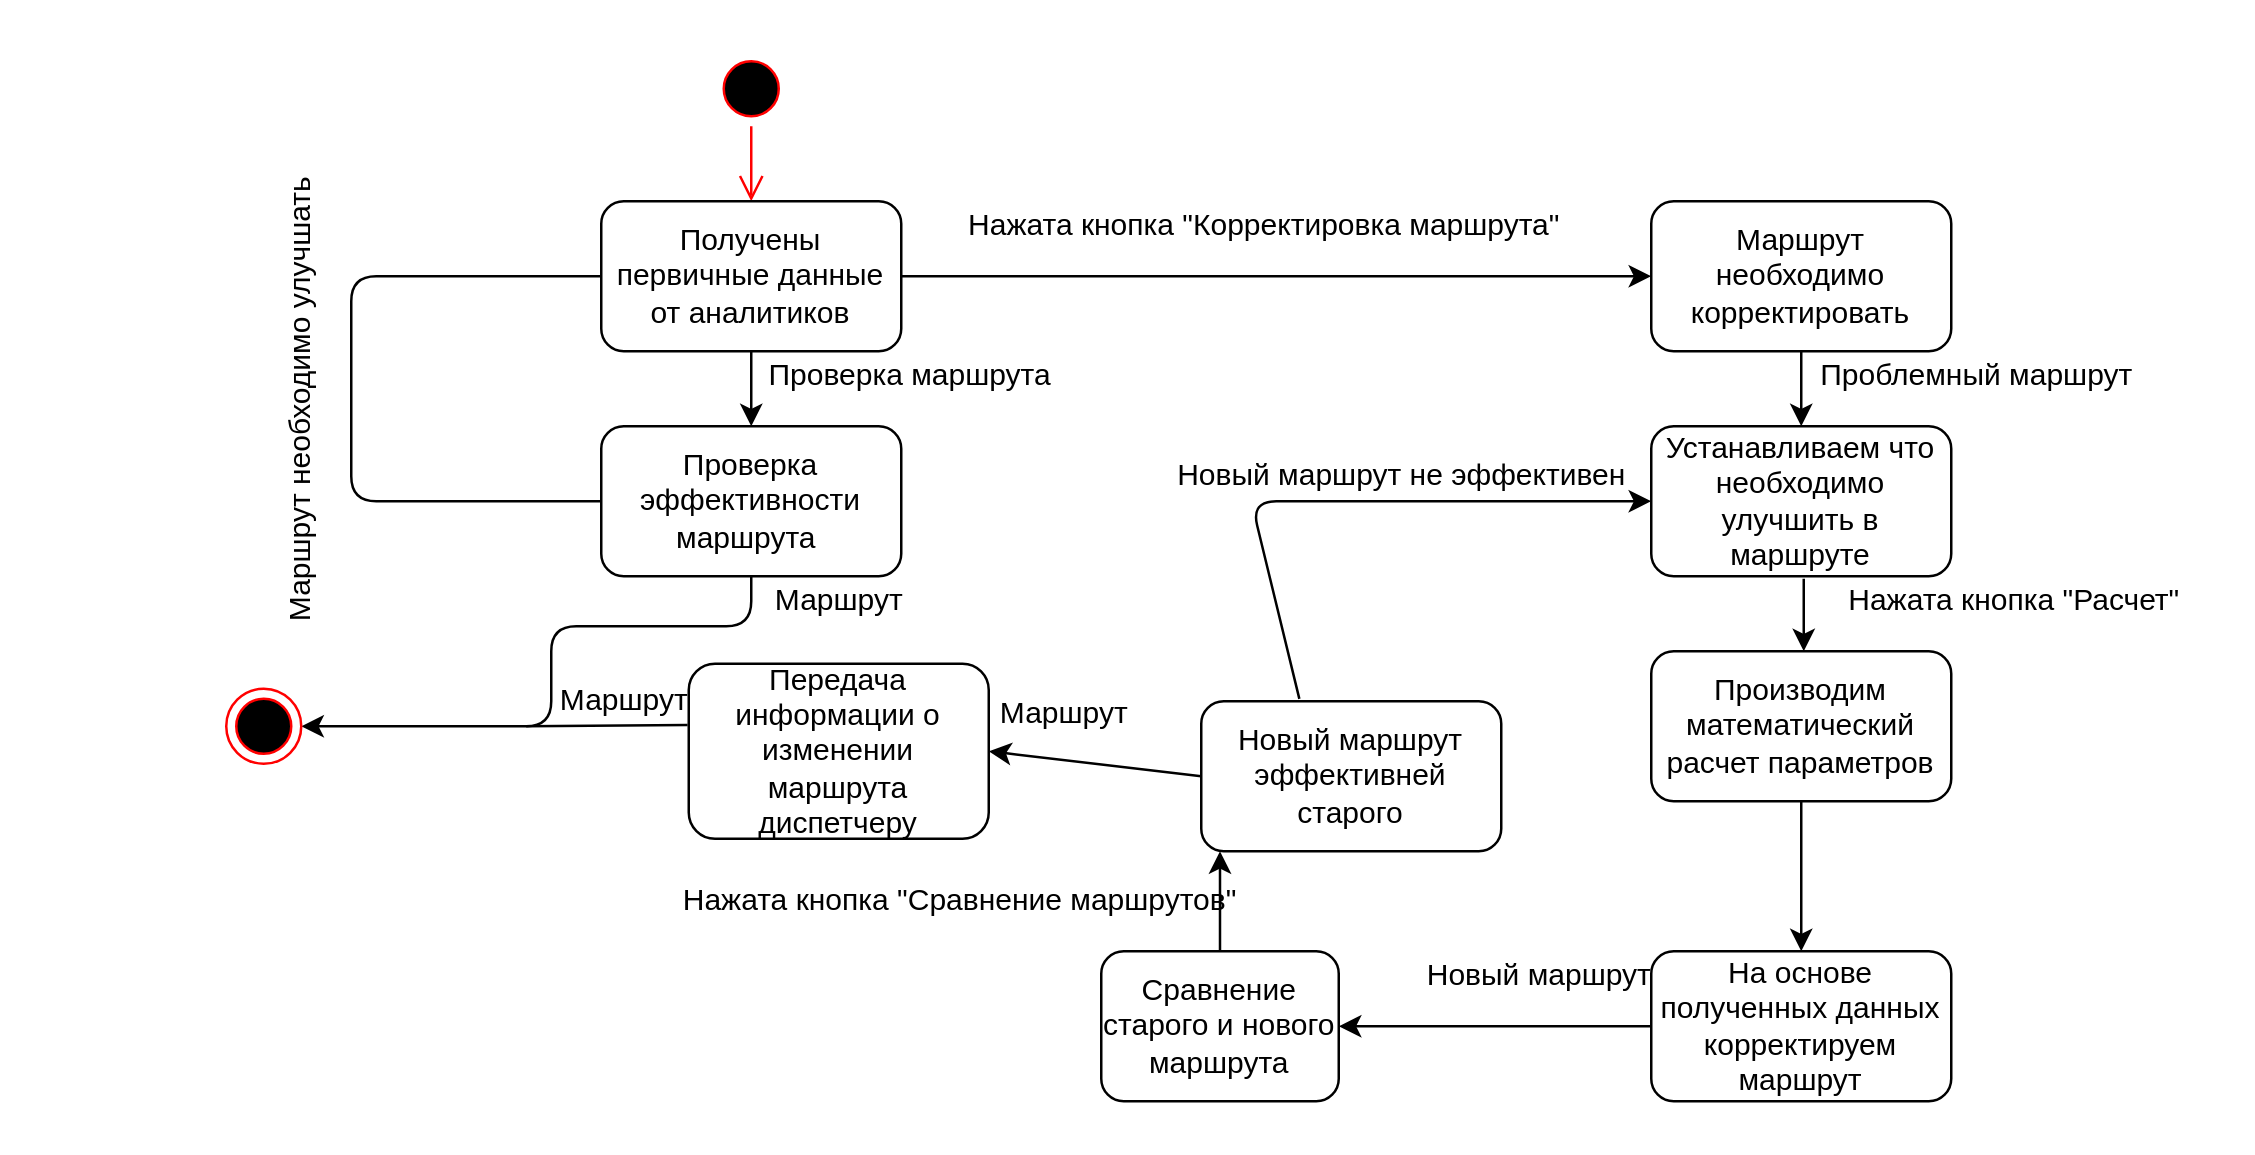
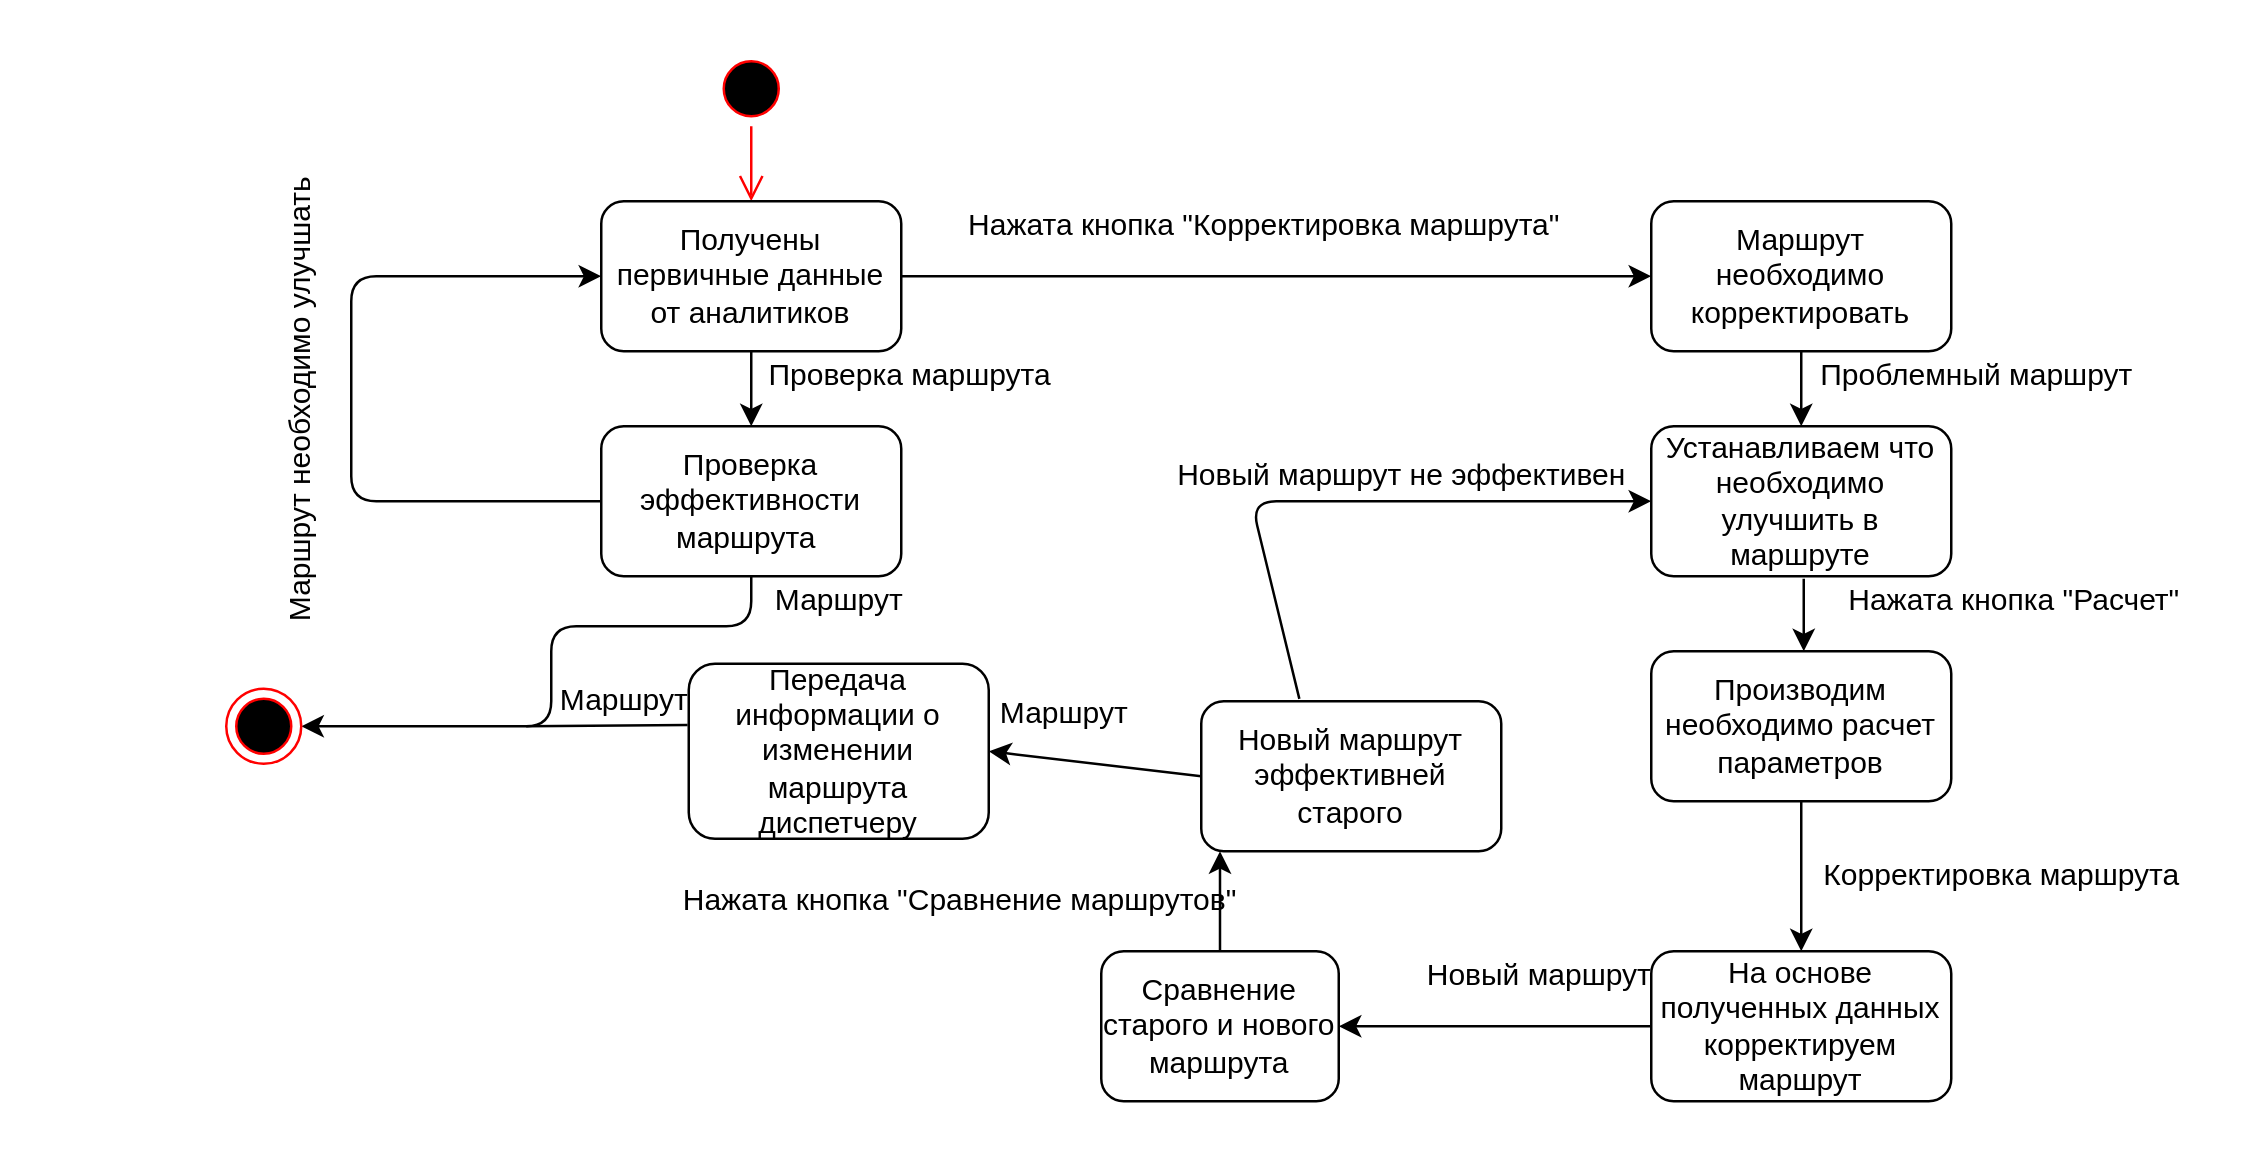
(590, 276) -> (583, 276)
(1801, 726) -> (1801, 726)
none -> (2001, 876)
